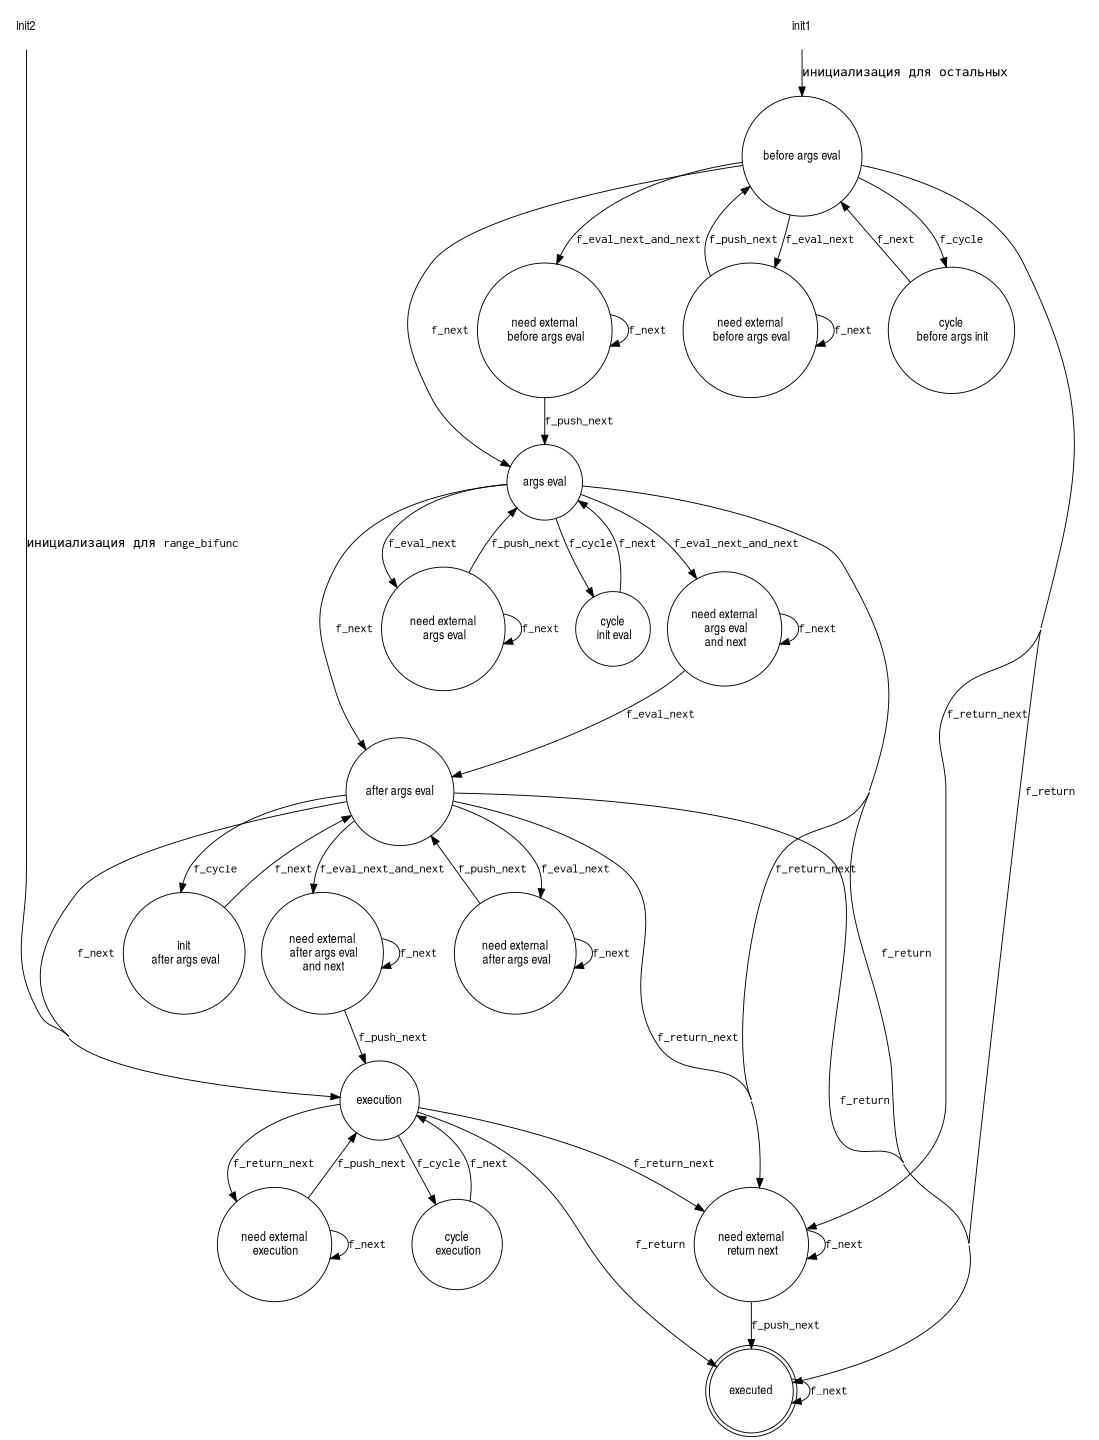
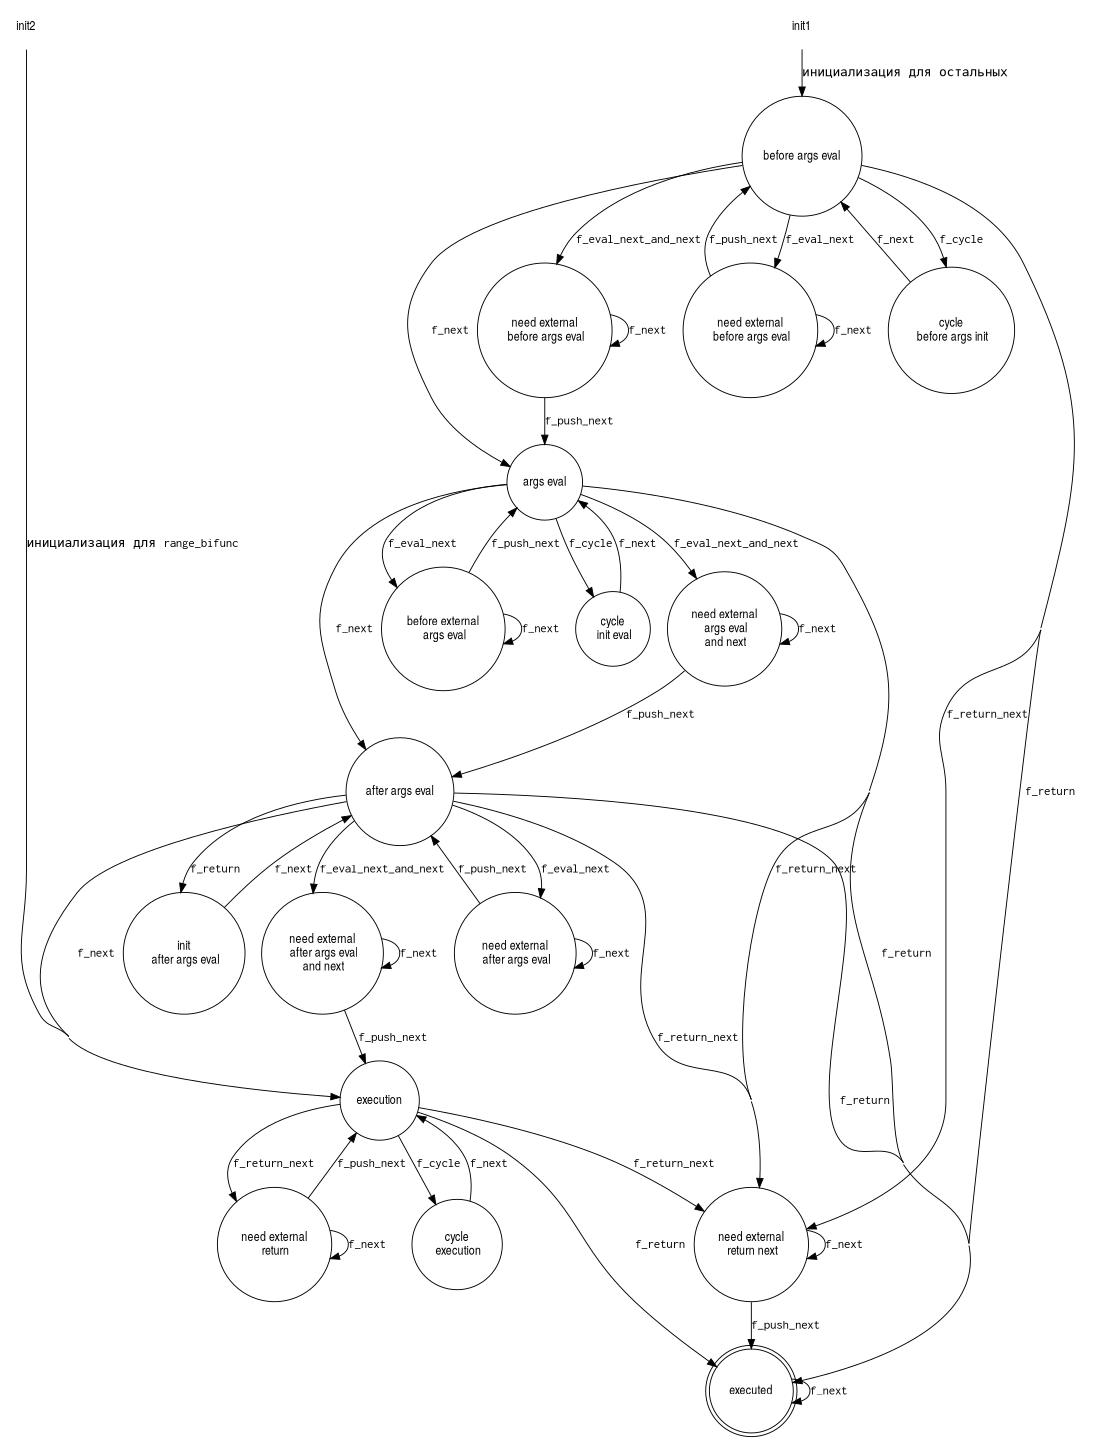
(443, 629) -> (443, 629)
(660, 714) -> (660, 714)
(216, 869) -> (216, 869)
(275, 1245) -> (275, 1245)
